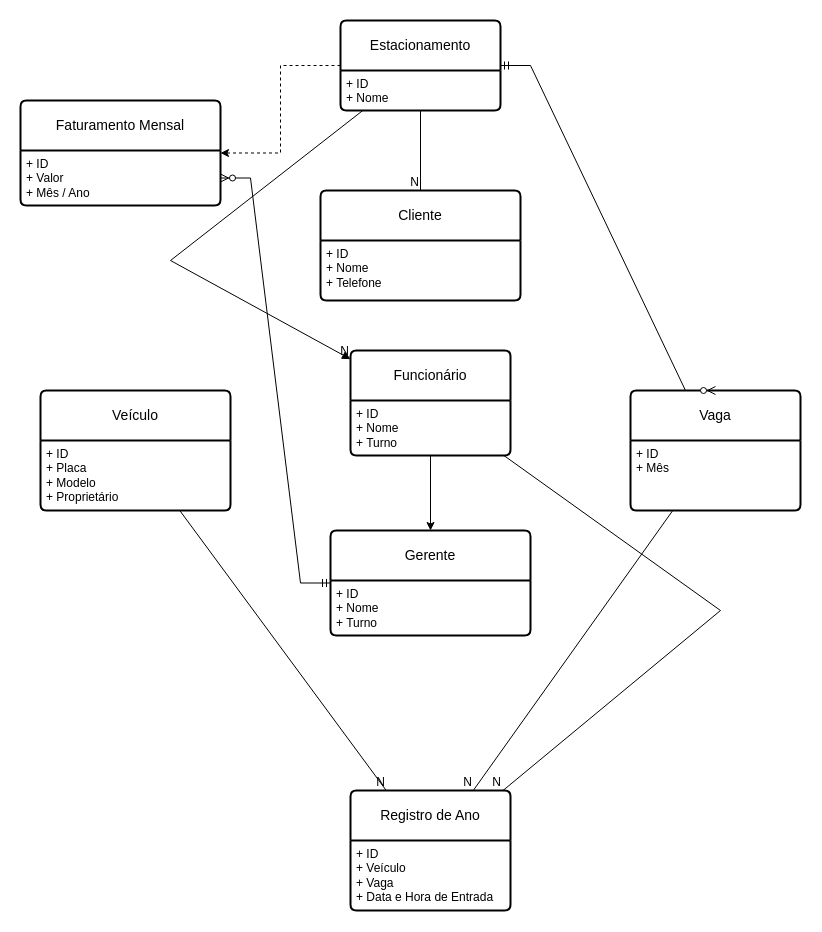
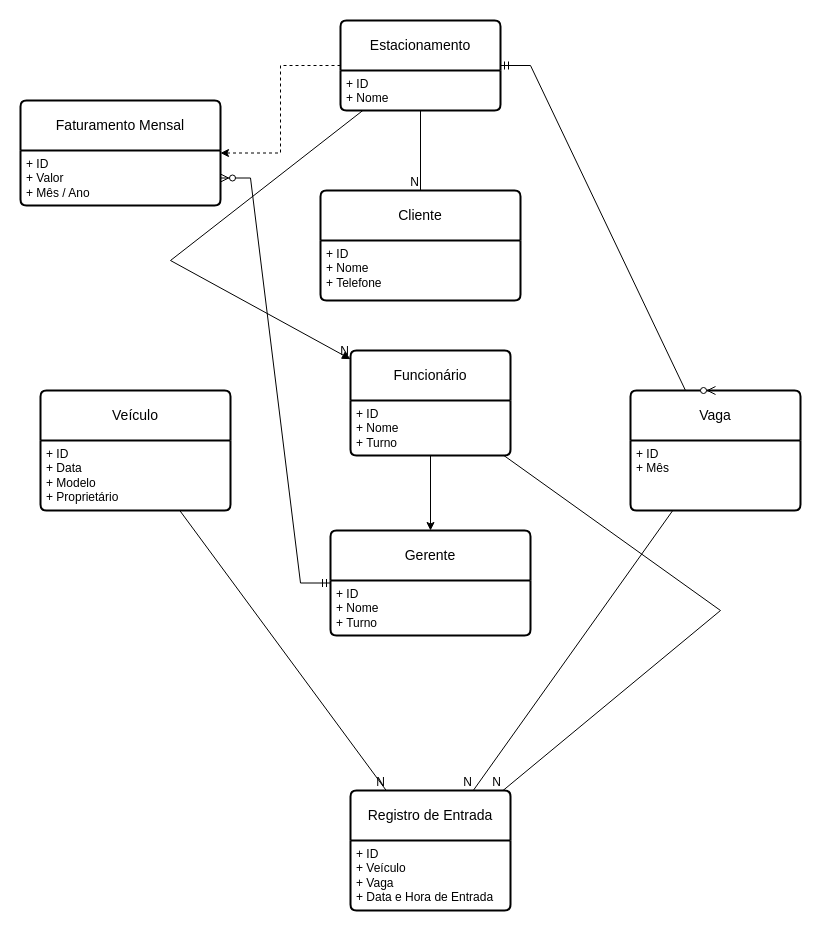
(89, 476) -> (89, 476)
(431, 816) -> (431, 816)
